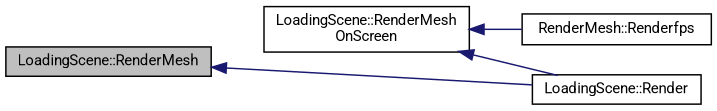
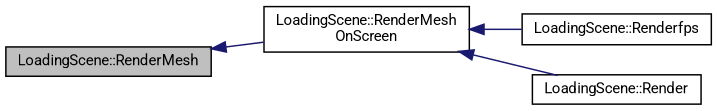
(617, 29) -> (617, 29)
(379, 76) -> (245, 45)
